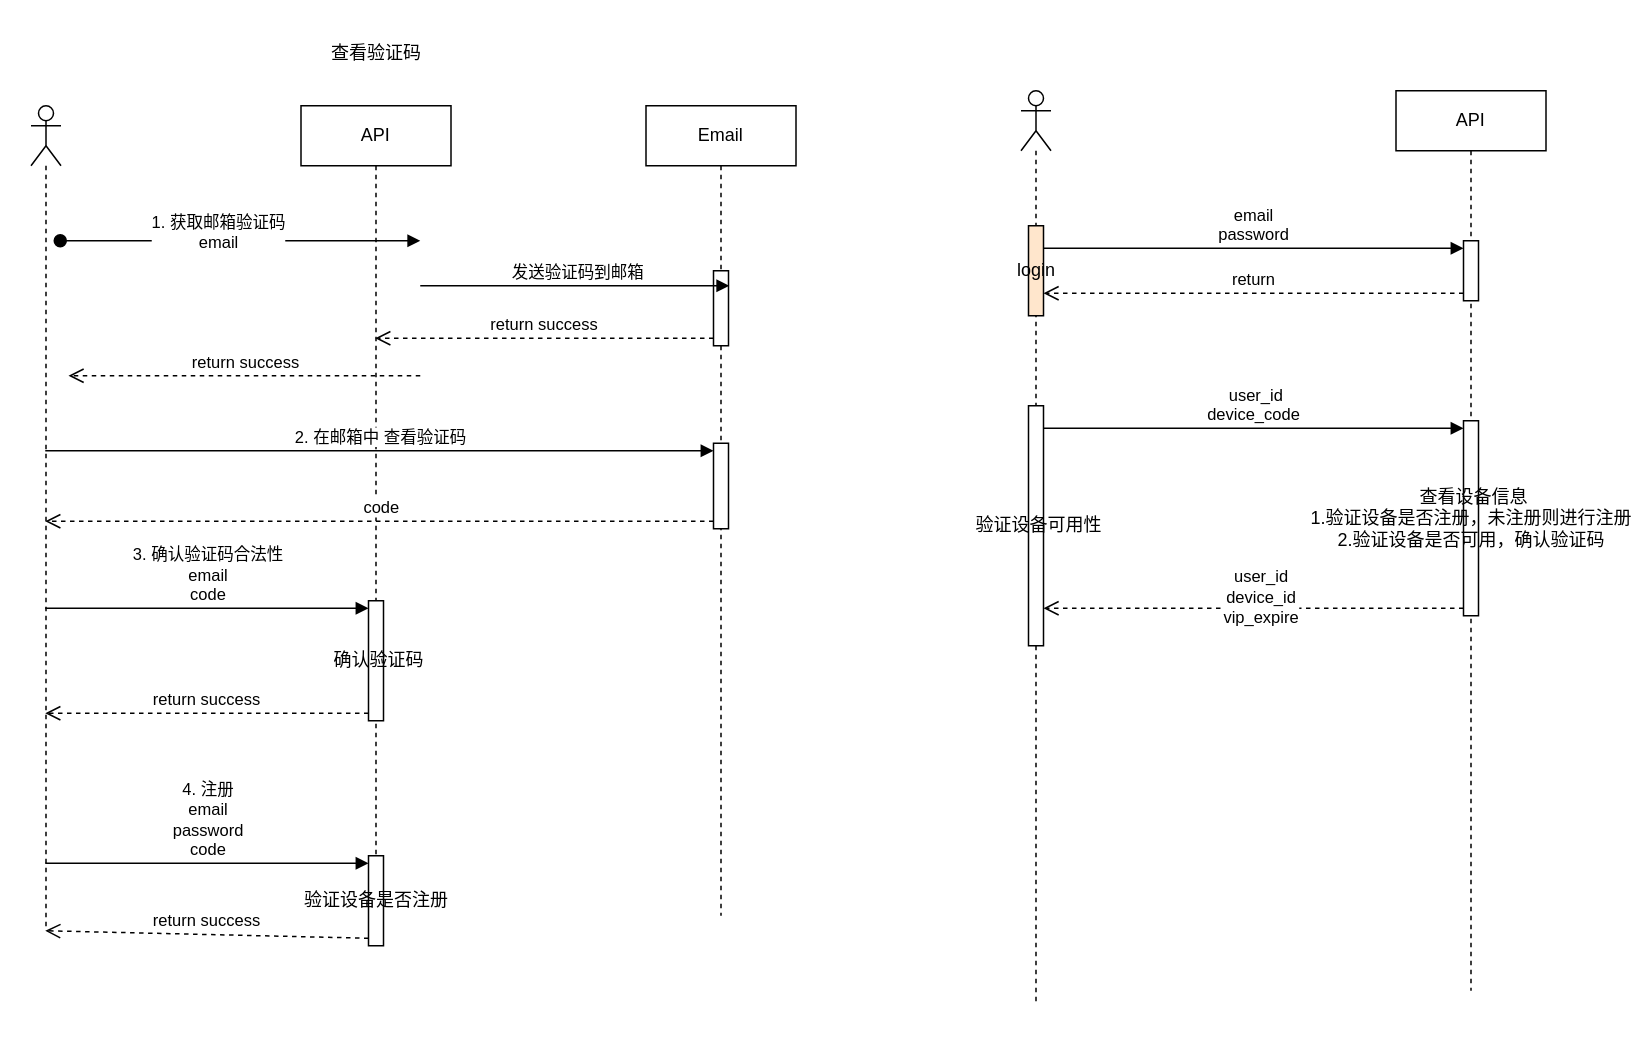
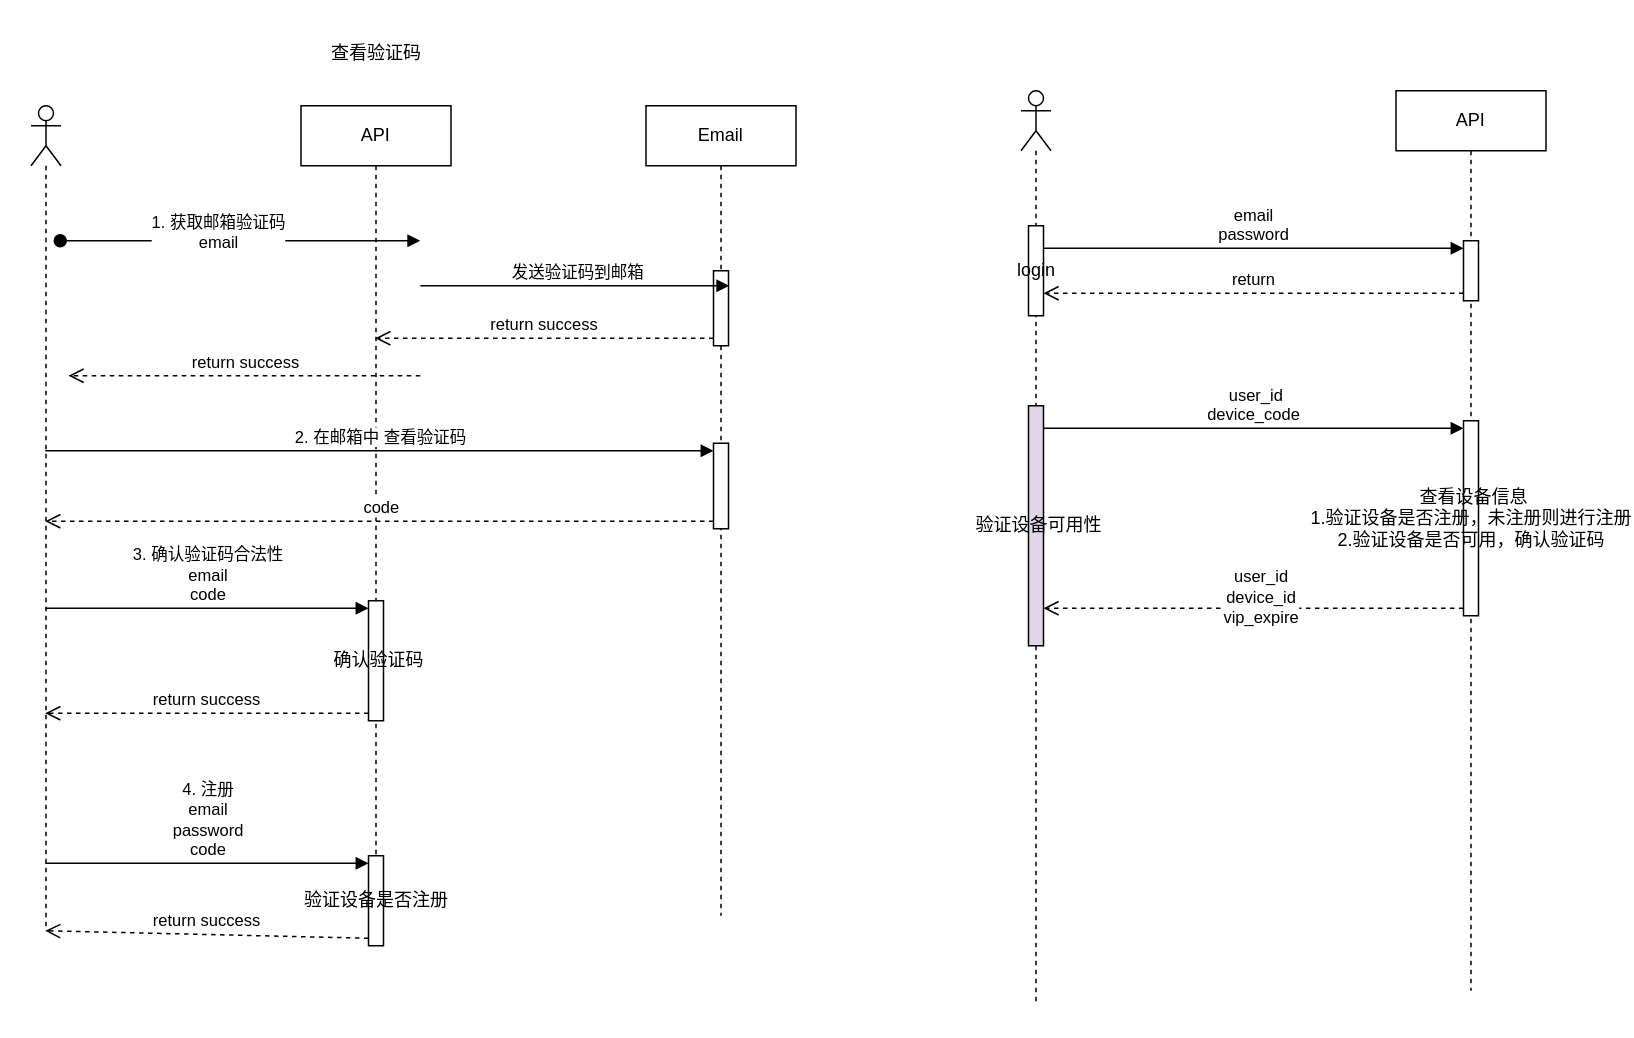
(1036, 271) -> (1036, 271)
(1036, 526) -> (1036, 526)
